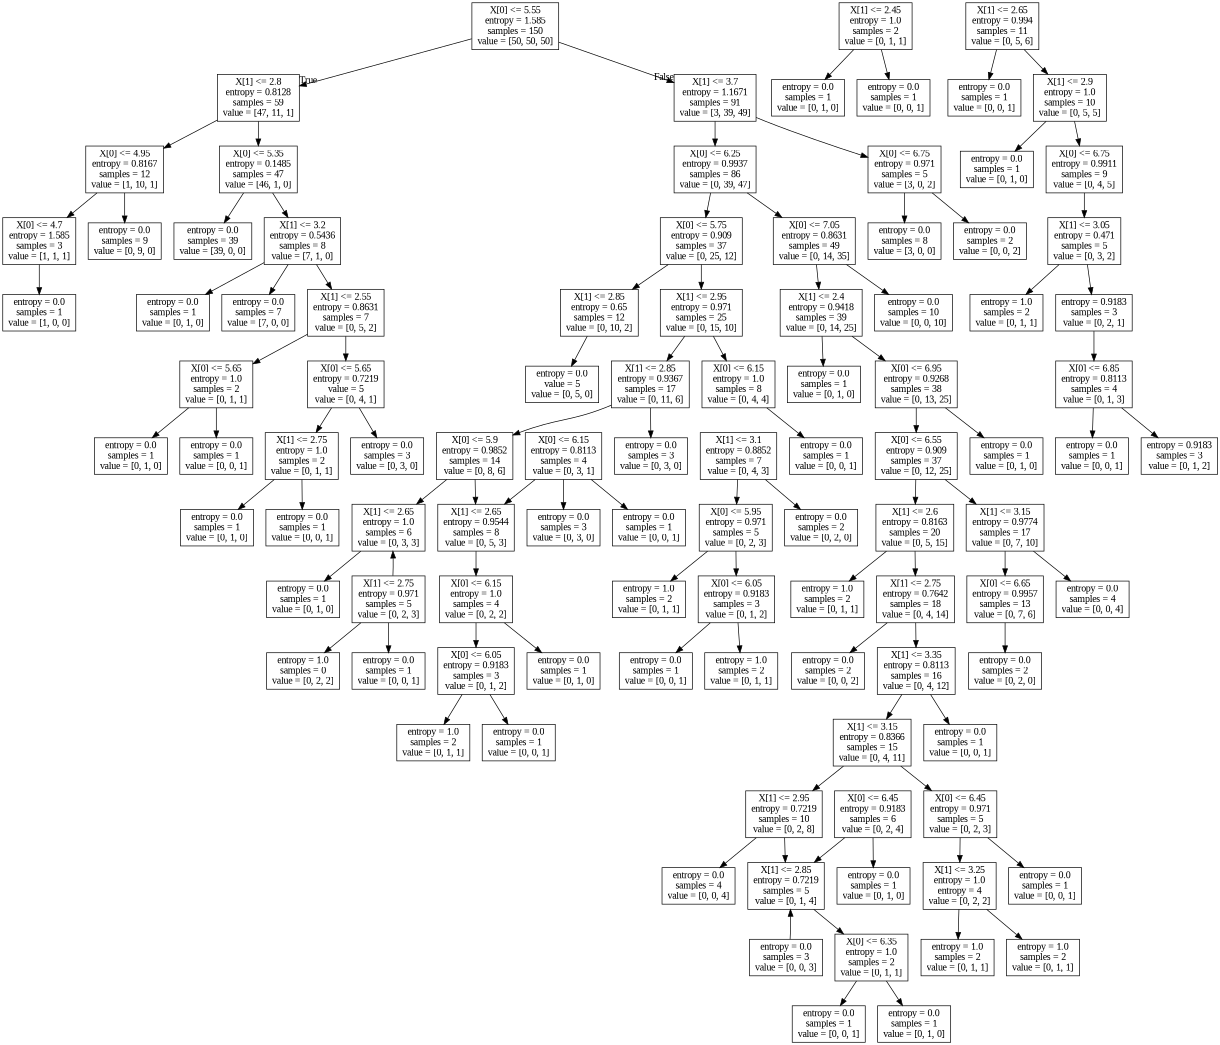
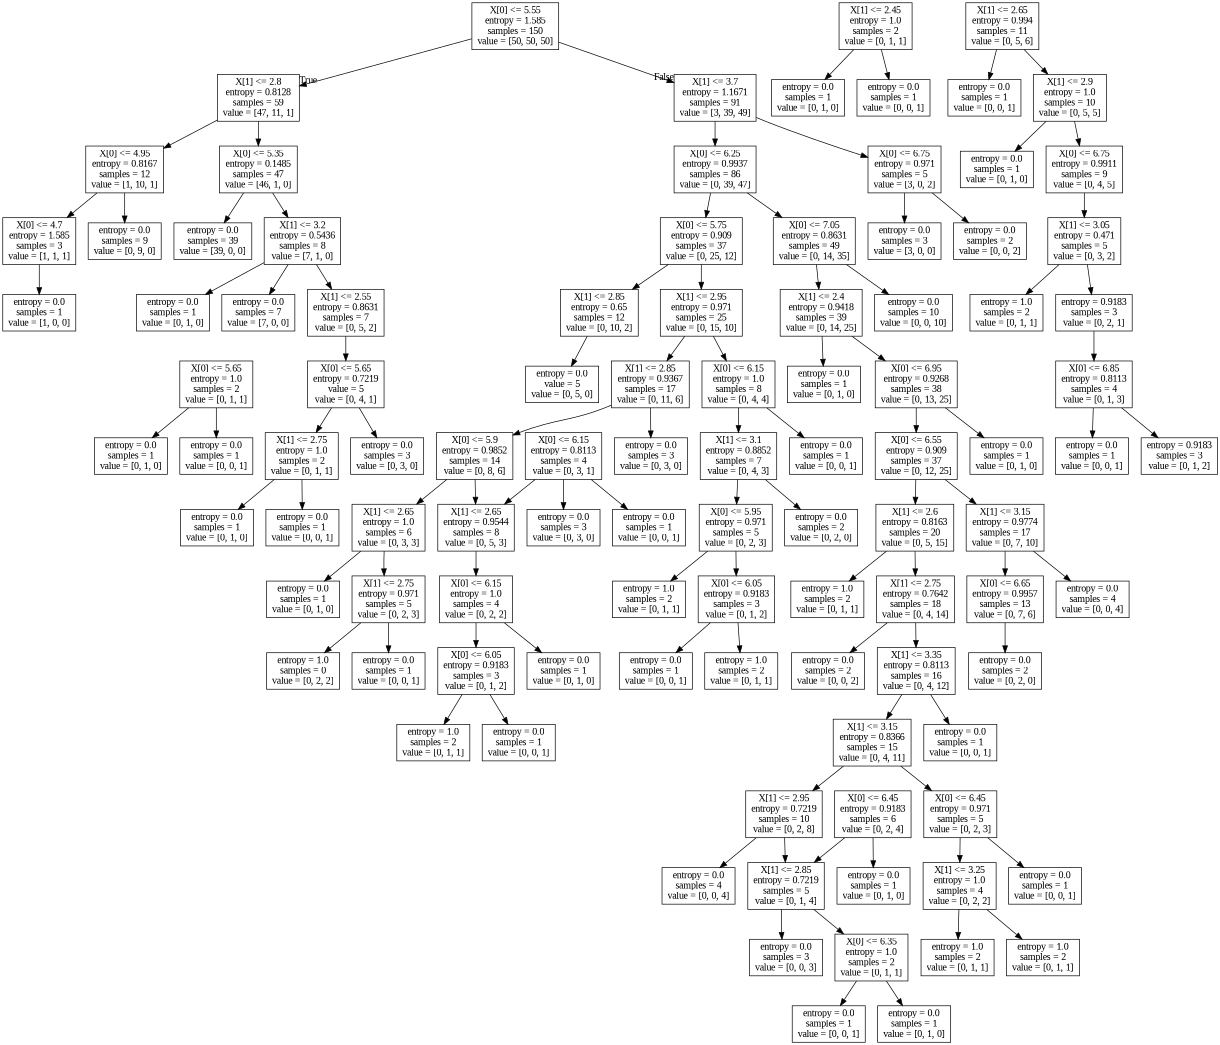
(905, 241) -> (905, 241)
(283, 347) -> none
none -> (738, 417)
(393, 567) -> (384, 560)
(960, 886) -> (960, 886)
(791, 928) -> (781, 921)
